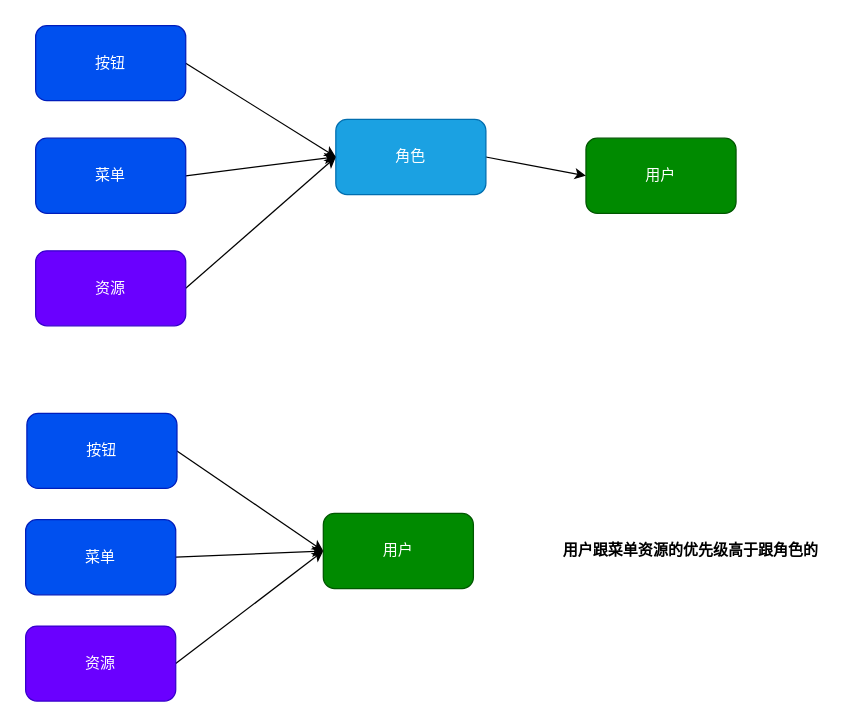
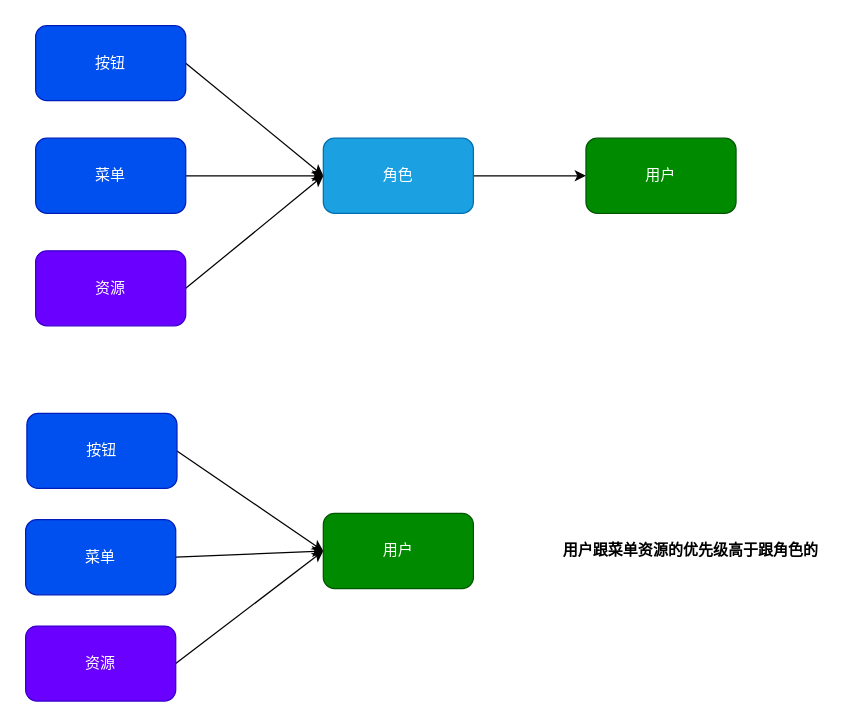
(411, 157) -> (398, 176)
